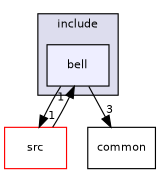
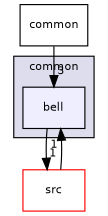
(78, 25) -> (54, 67)
(98, 102) -> (54, 63)
